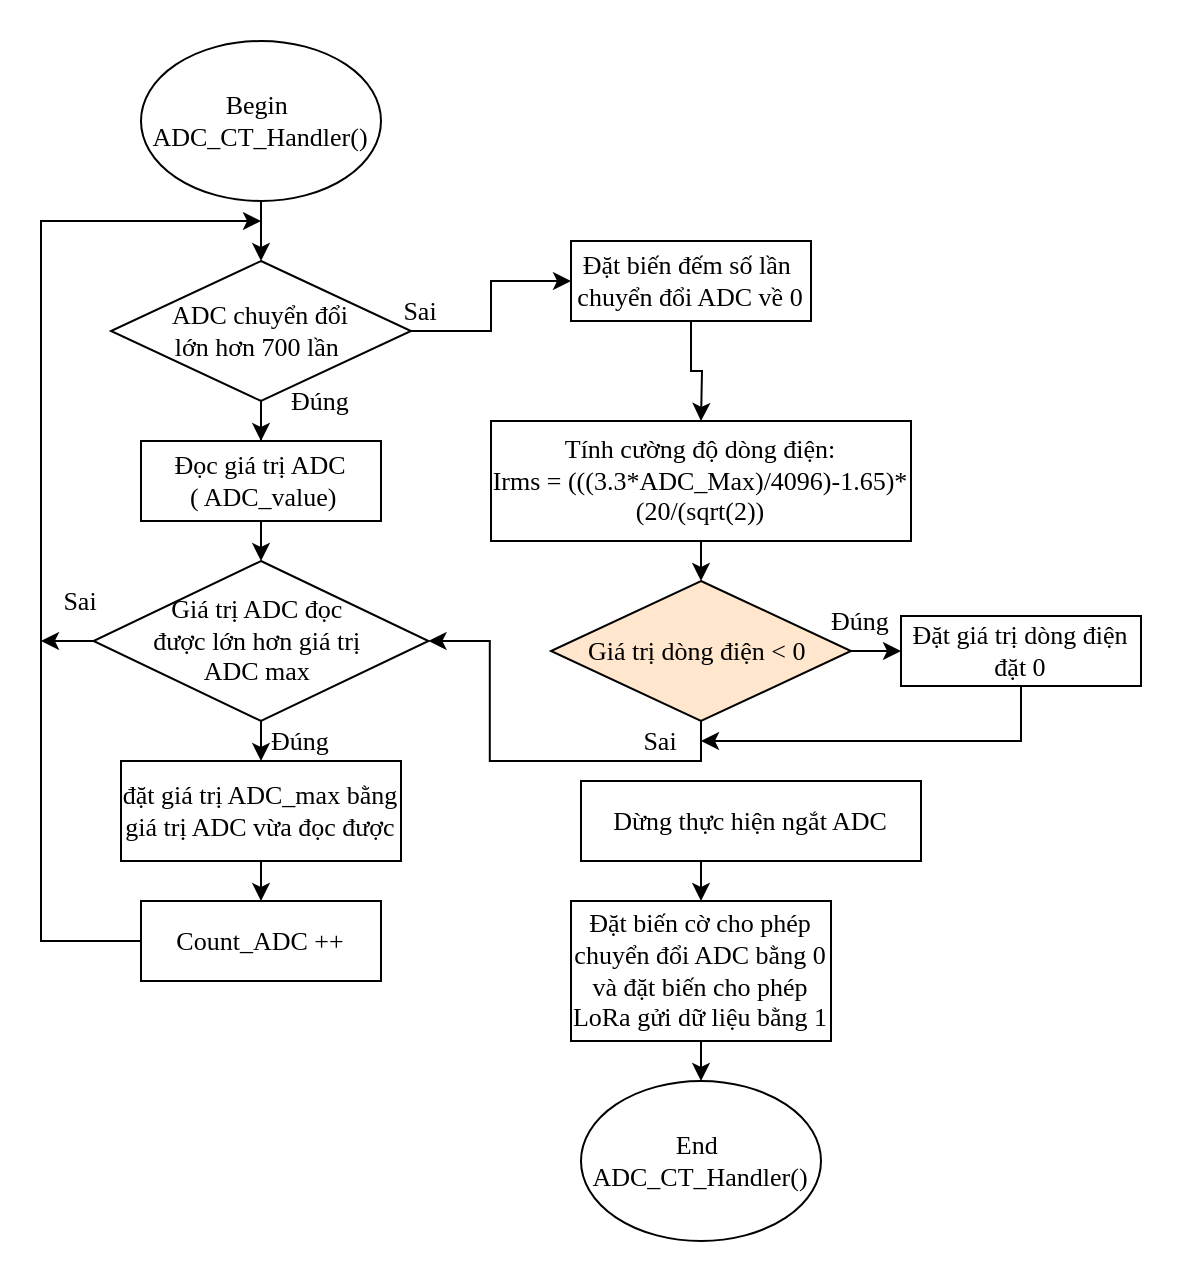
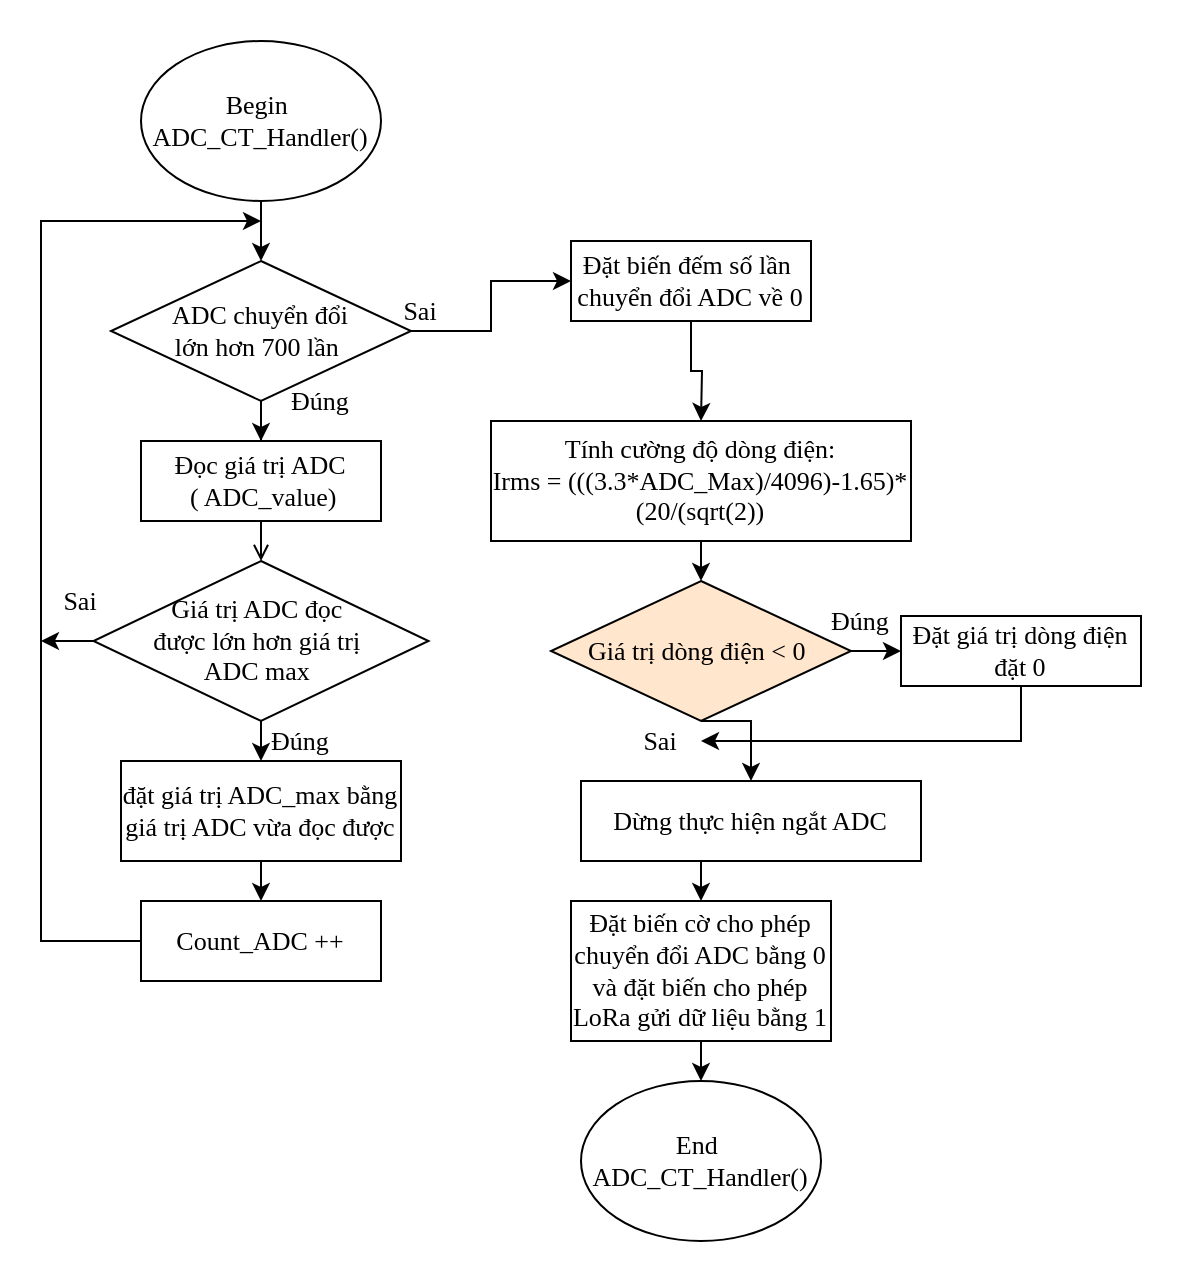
(261, 546) -> (261, 549)
(532, 761) -> (749, 721)
